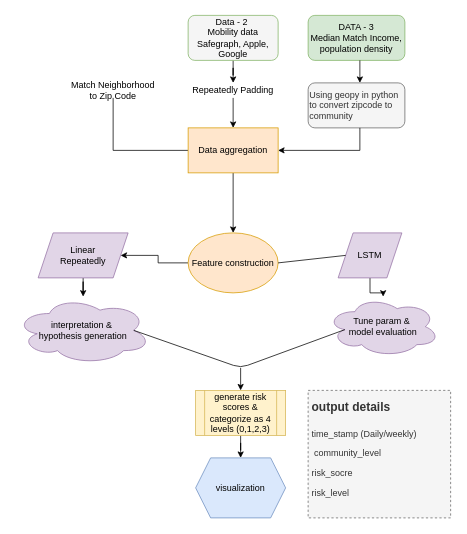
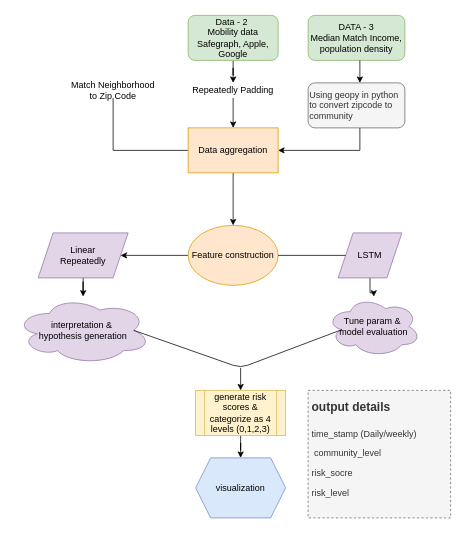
(233, 38) -> (233, 38)
(233, 263) -> (233, 255)
(383, 327) -> (374, 327)
